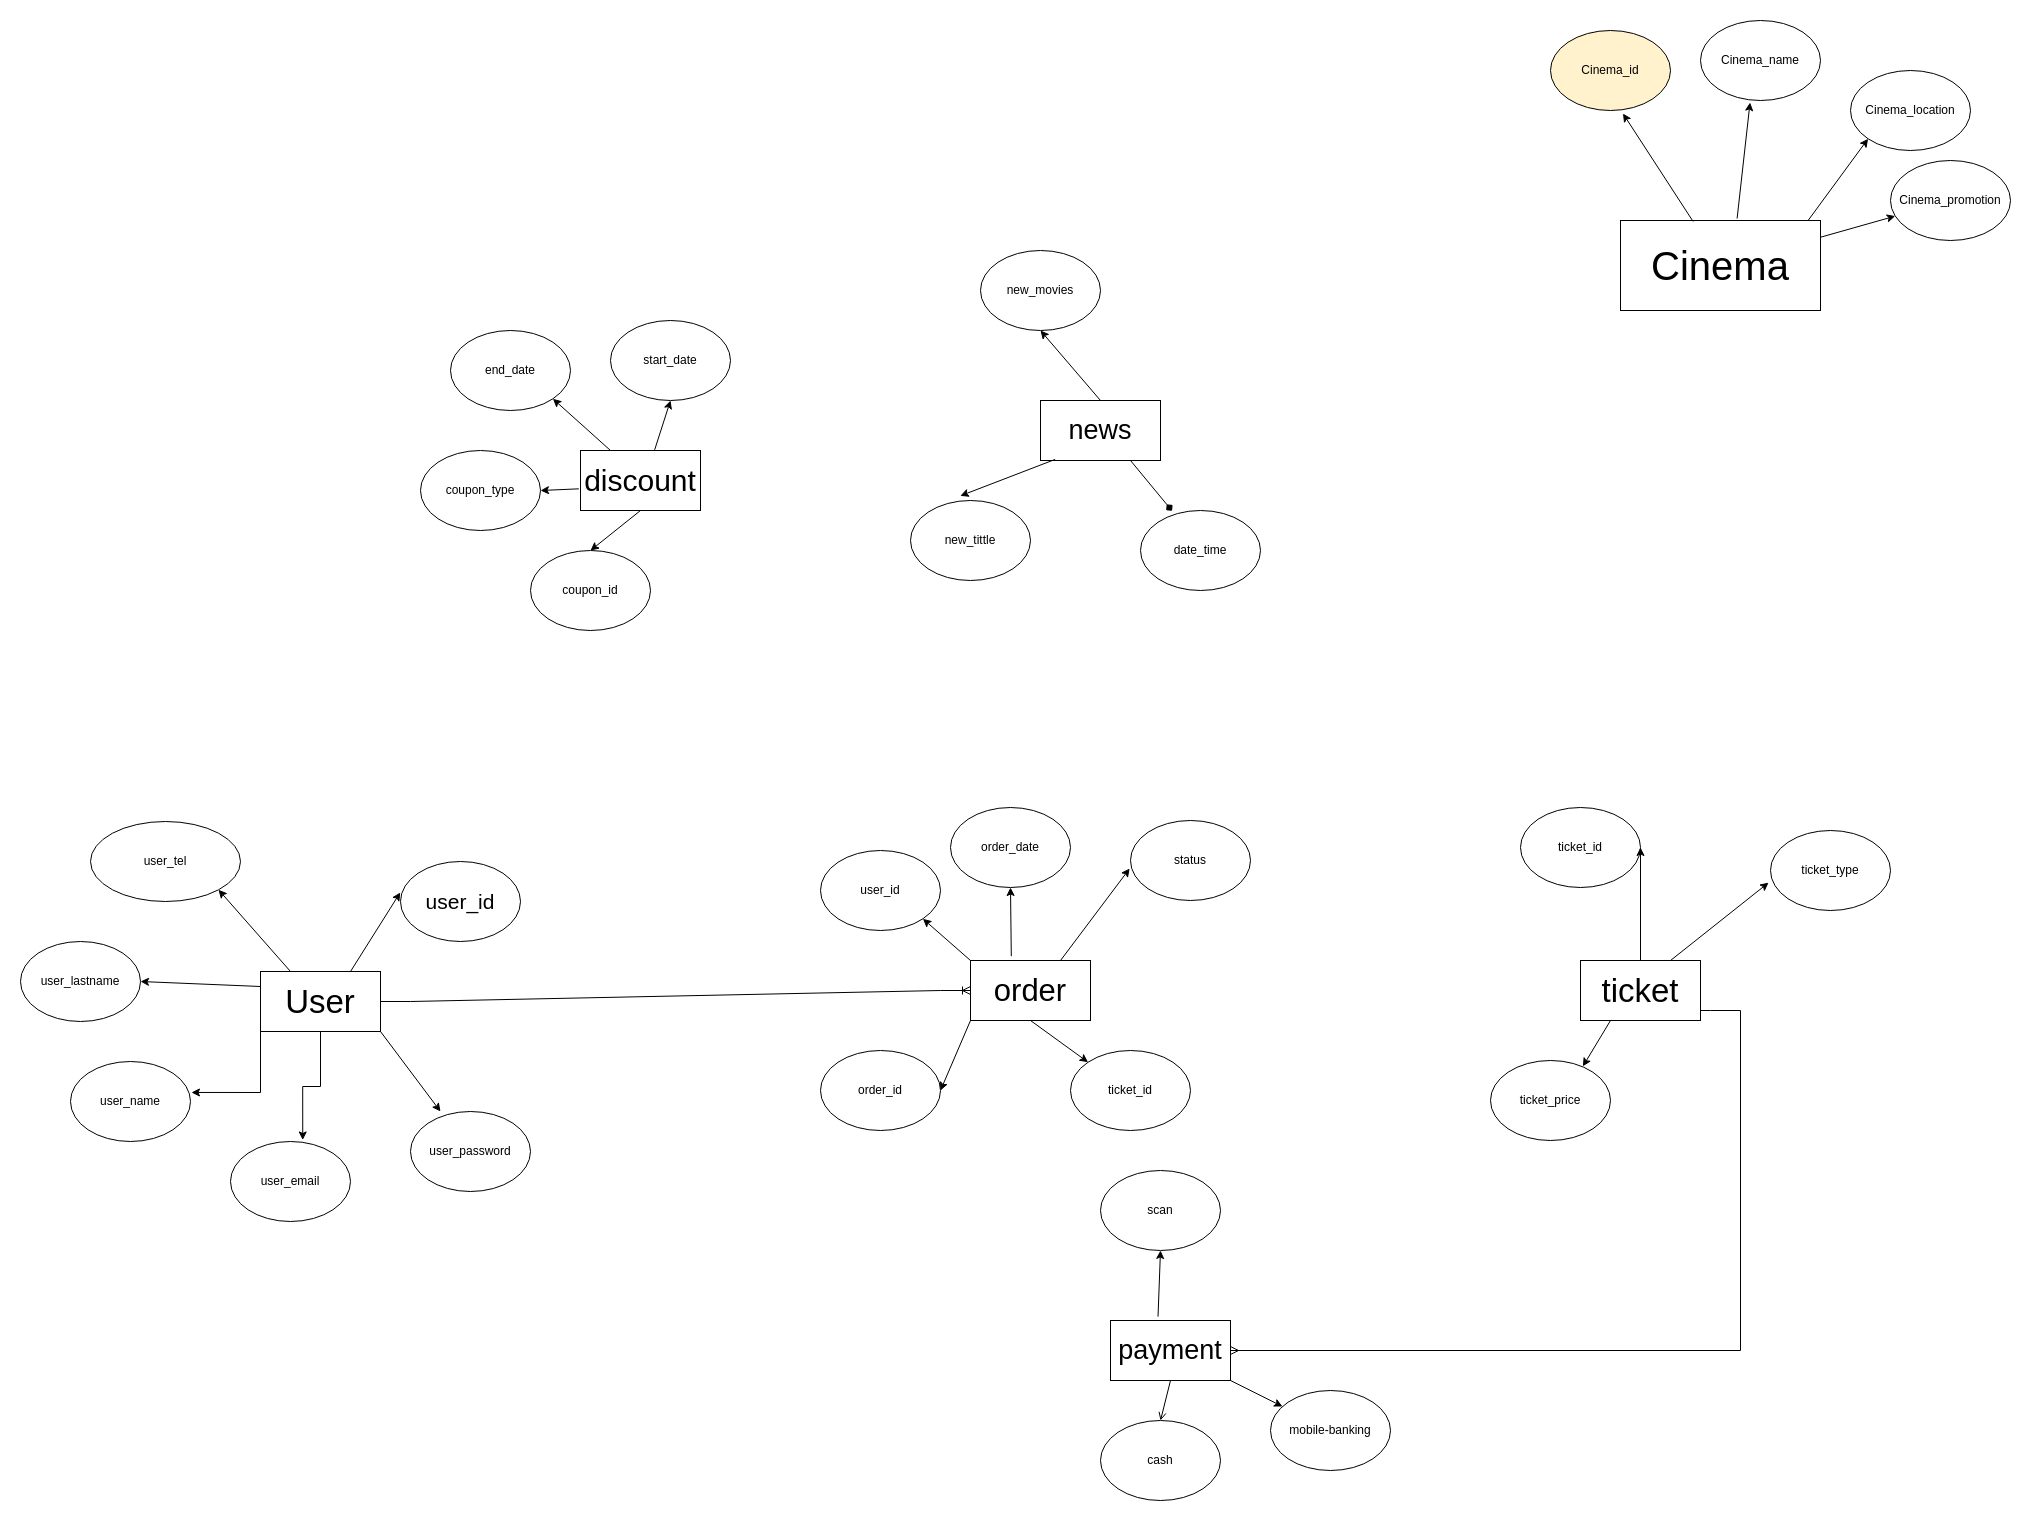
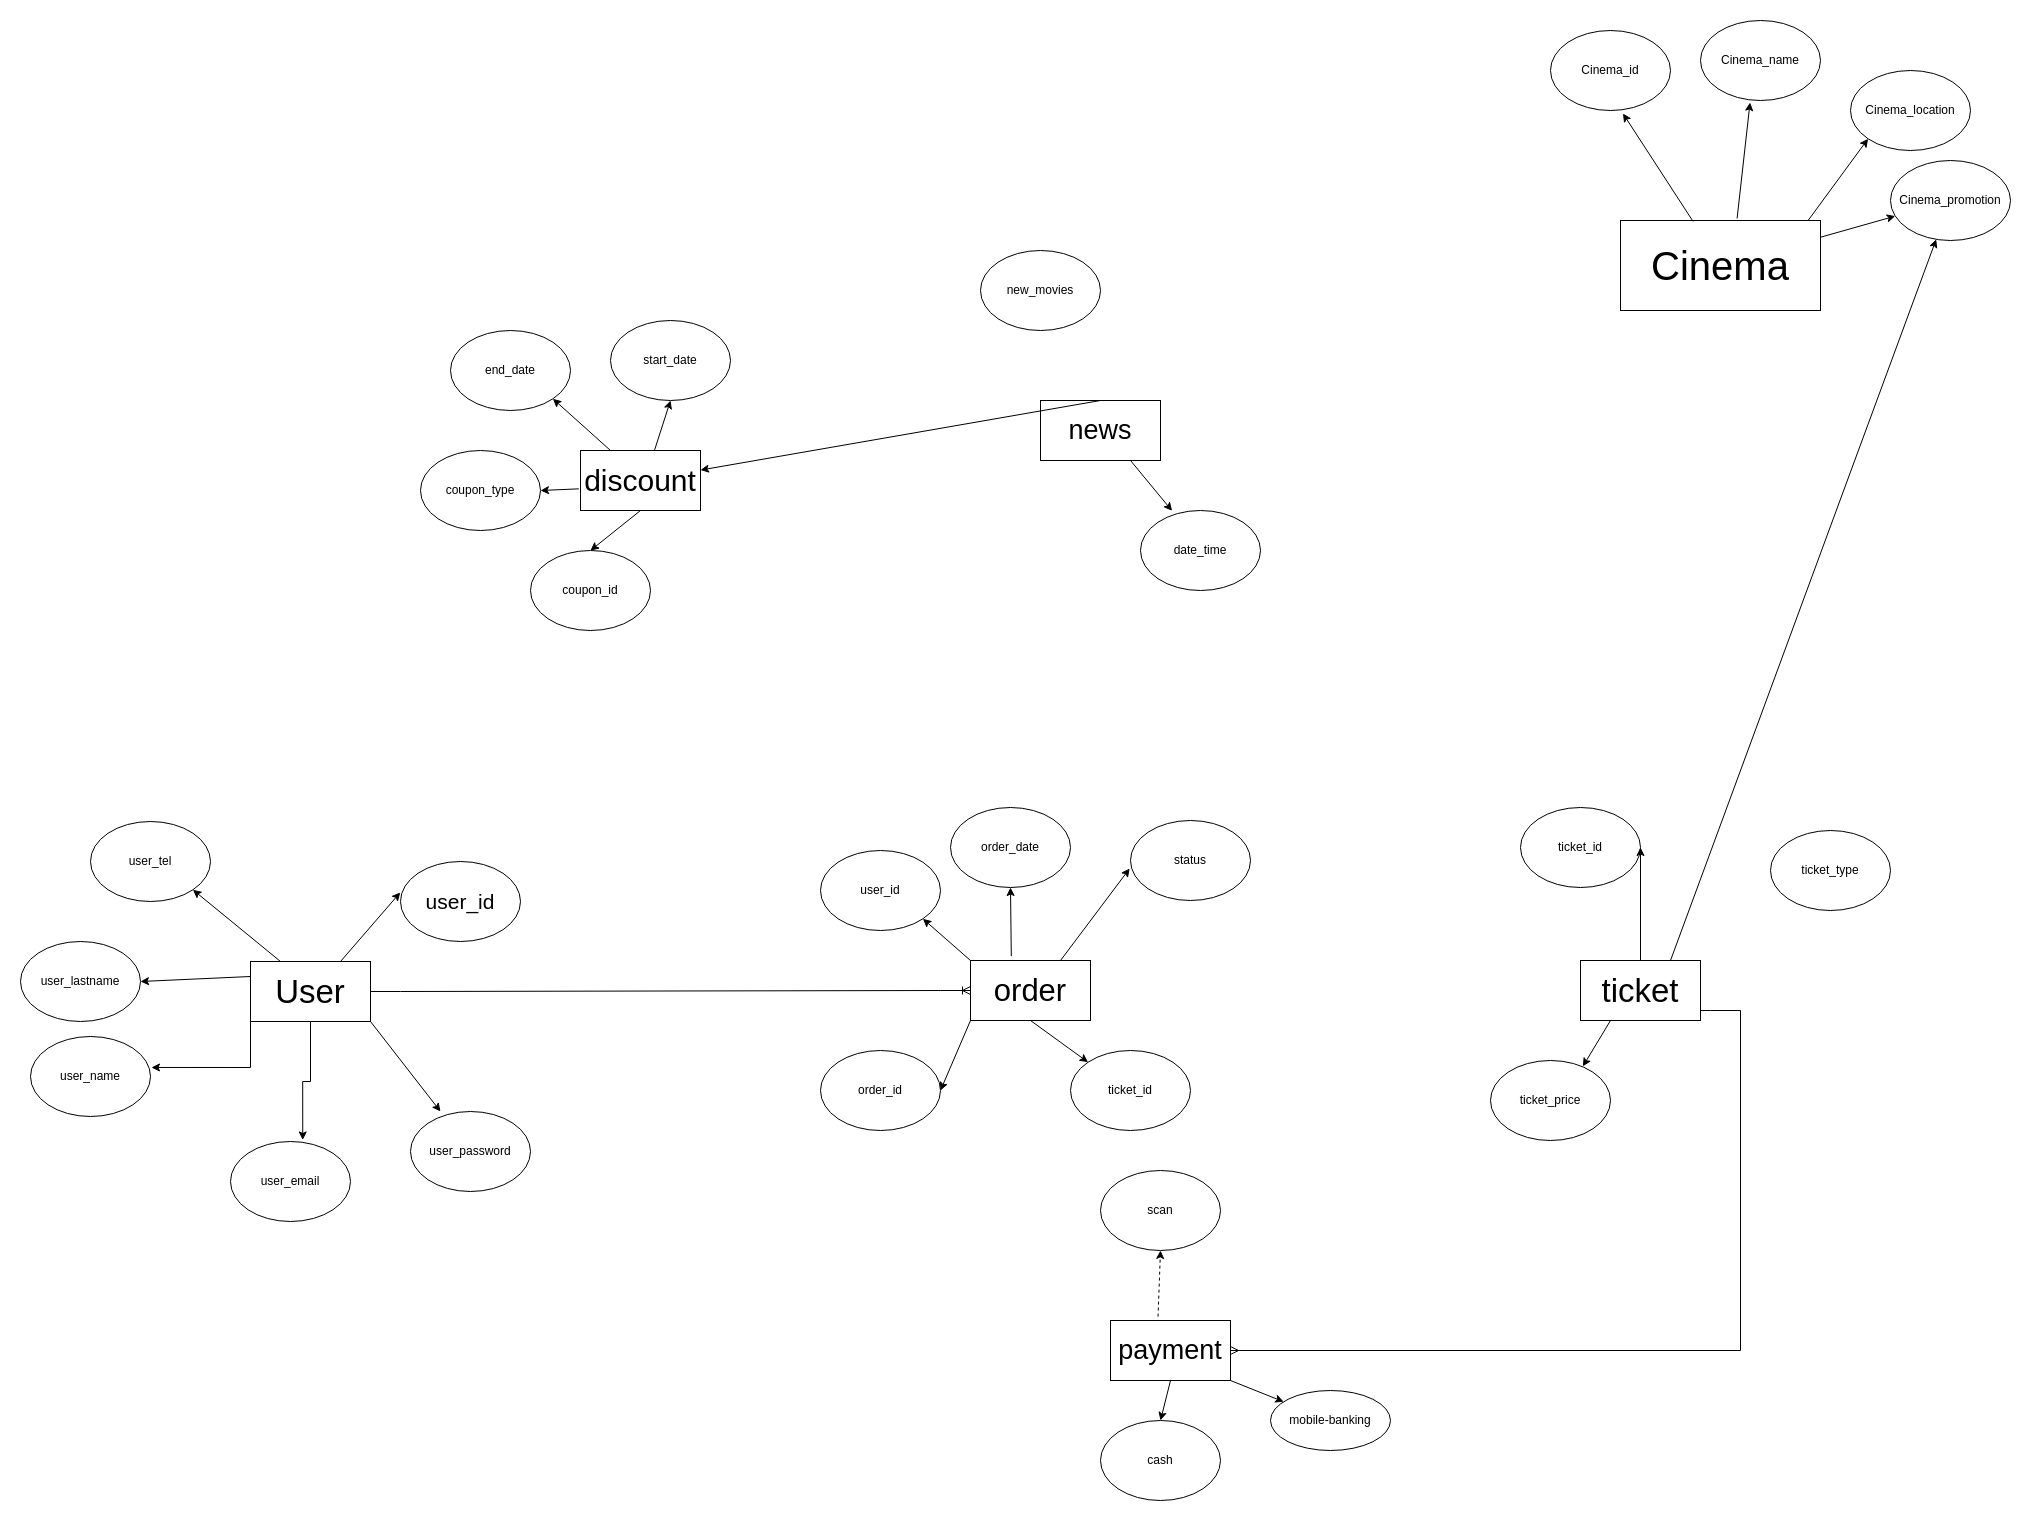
(1611, 71) -> (1611, 71)
(1073, 368) -> (904, 435)
(1011, 476) -> none
(1167, 504) -> (1167, 504)
(971, 541) -> none
(166, 862) -> (151, 862)
(1717, 924) -> (1802, 603)
(321, 1002) -> (311, 992)
(131, 1102) -> (91, 1077)
(1159, 1285) -> (1159, 1285)
(1162, 1414) -> (1163, 1412)
(1331, 1431) -> (1331, 1421)
